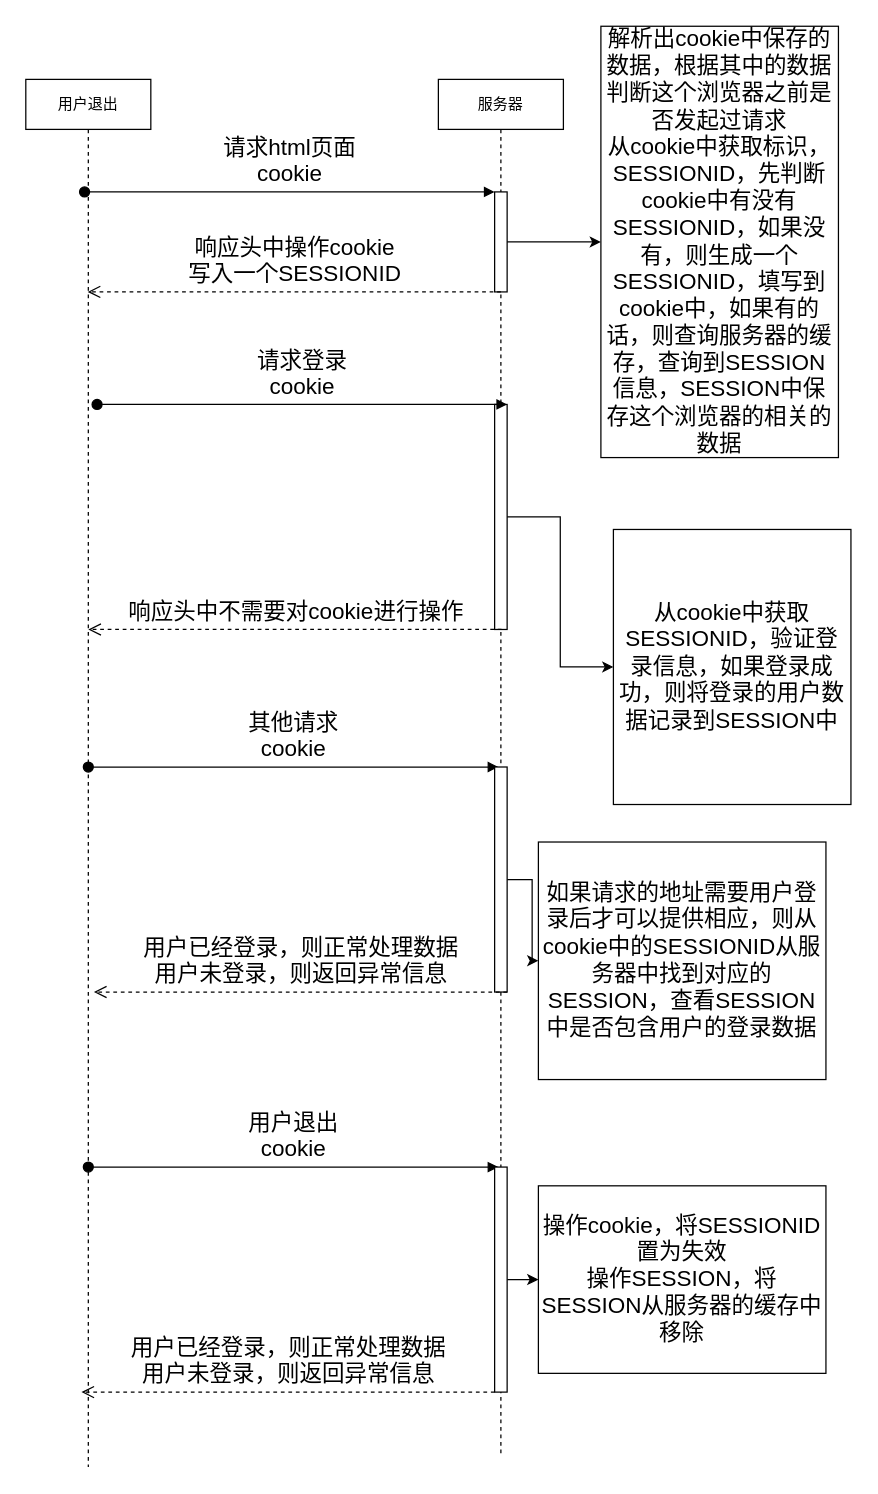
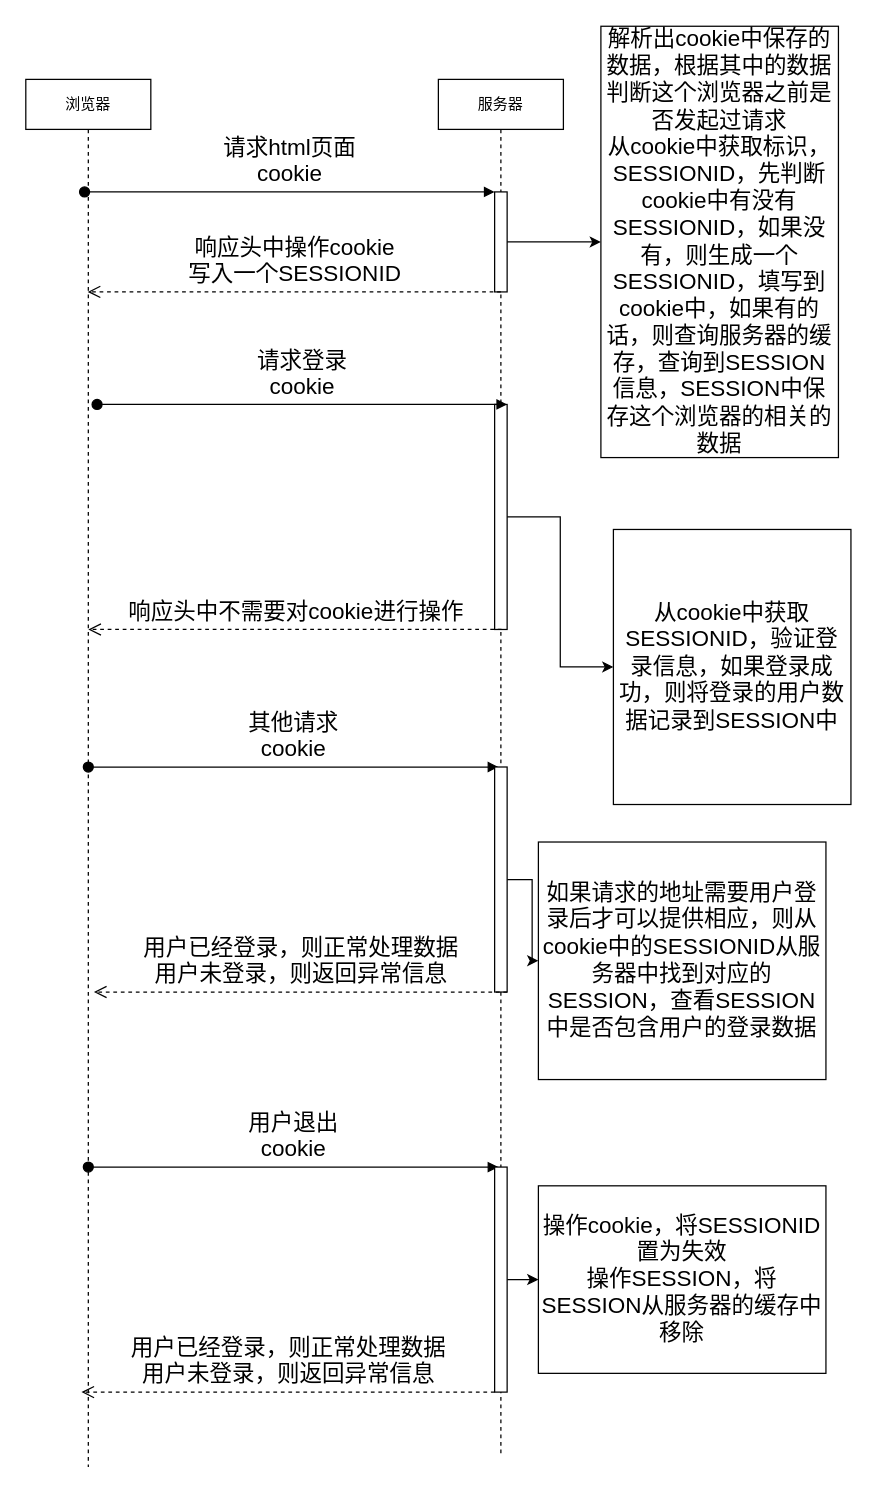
(88, 104) -> (88, 104)
